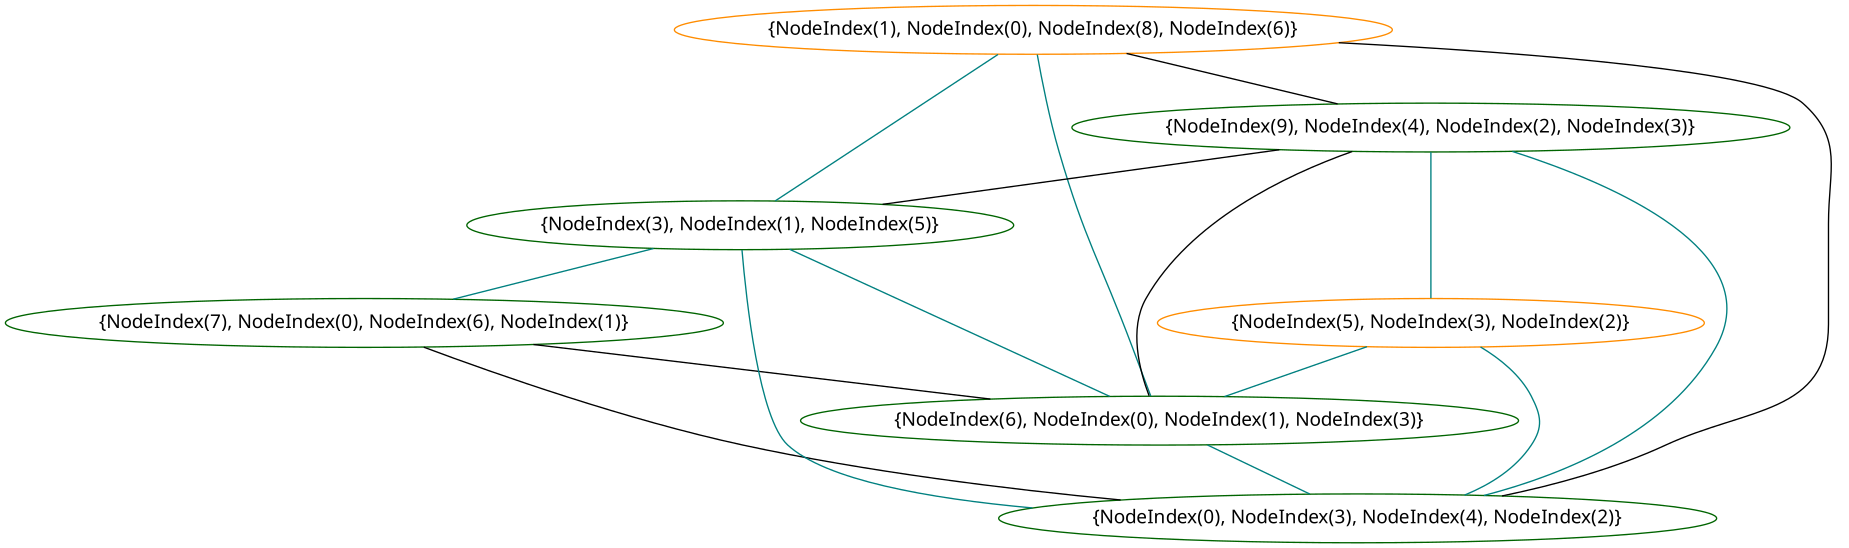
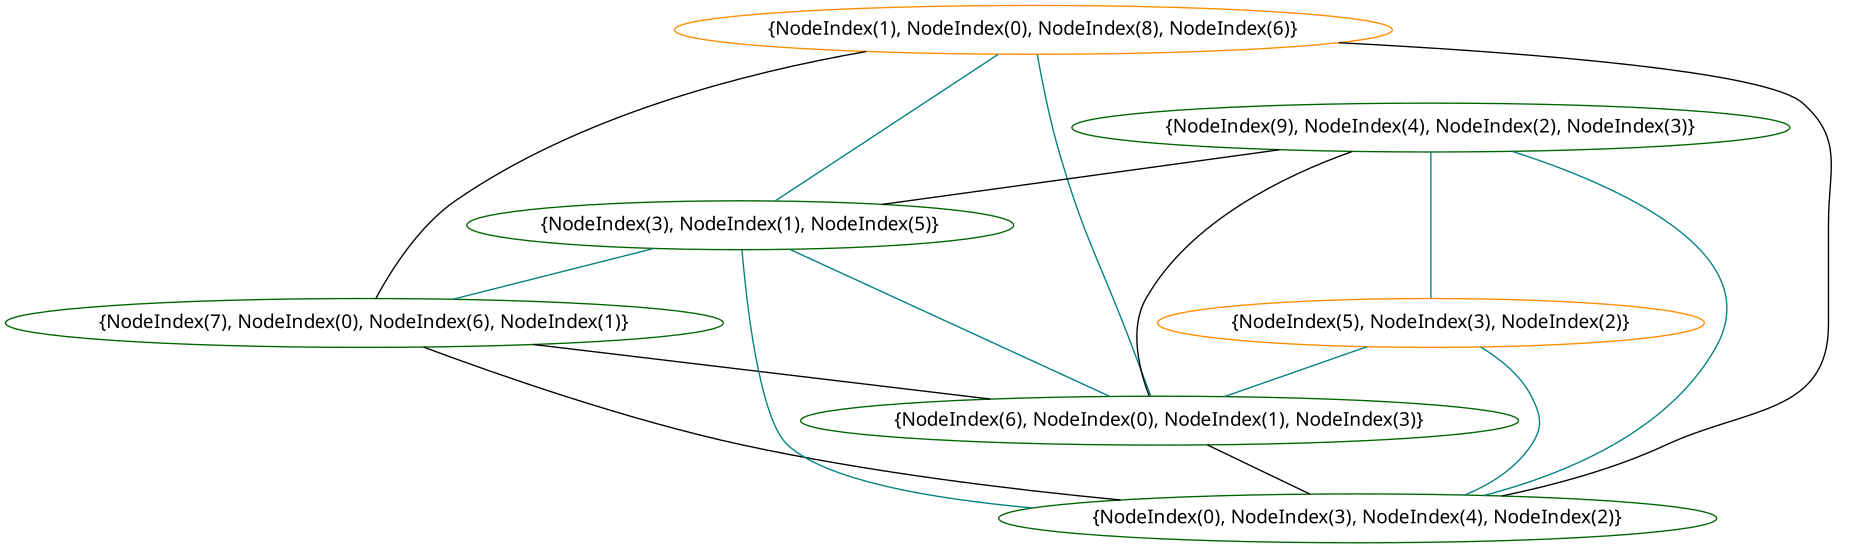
(1232, 79) -> (594, 128)
(1259, 470) -> (1259, 470)
